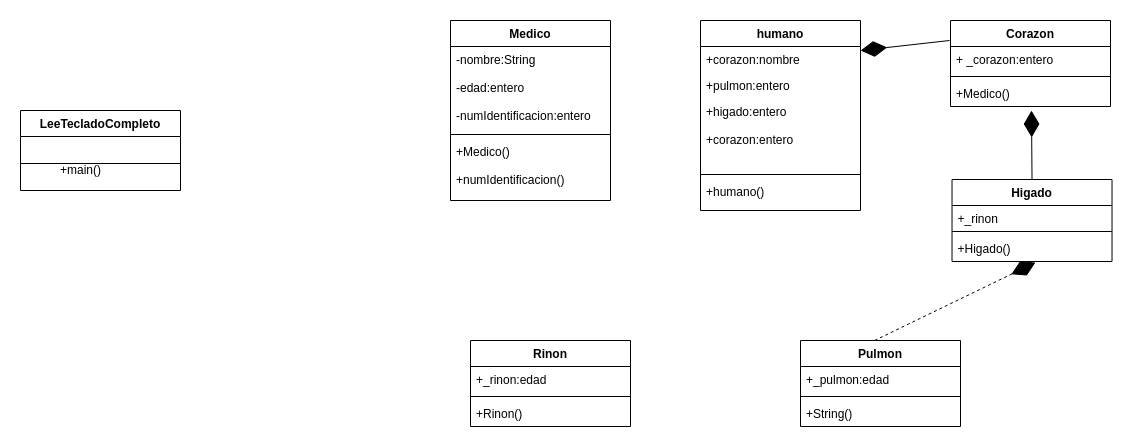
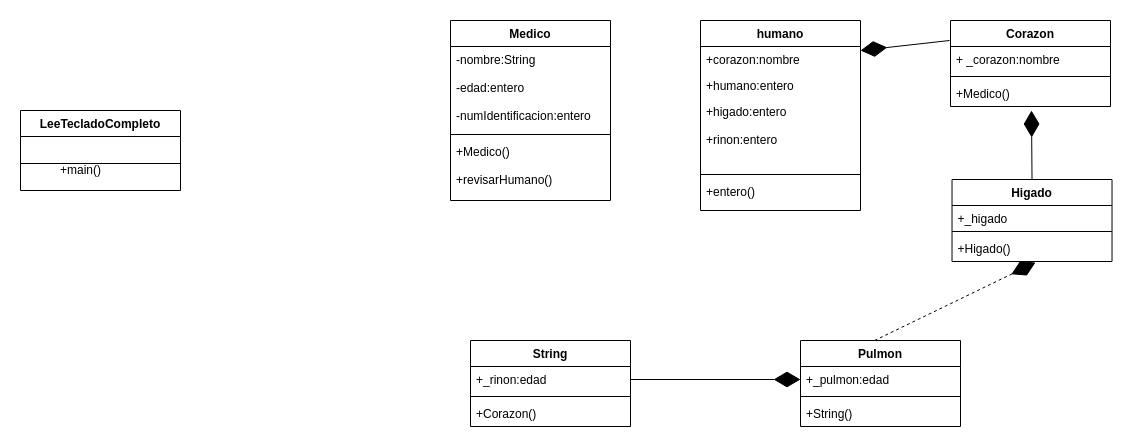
(1010, 60) -> (1010, 60)
(750, 86) -> (751, 86)
(750, 112) -> (750, 112)
(485, 152) -> (485, 152)
(736, 192) -> (736, 192)
(979, 219) -> (983, 219)
(550, 354) -> (550, 354)
none -> (703, 380)
(501, 414) -> (510, 414)
